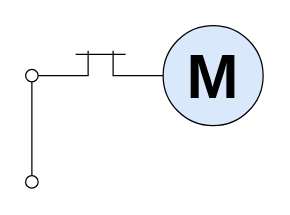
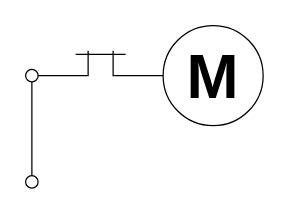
(213, 76) -> (213, 76)
